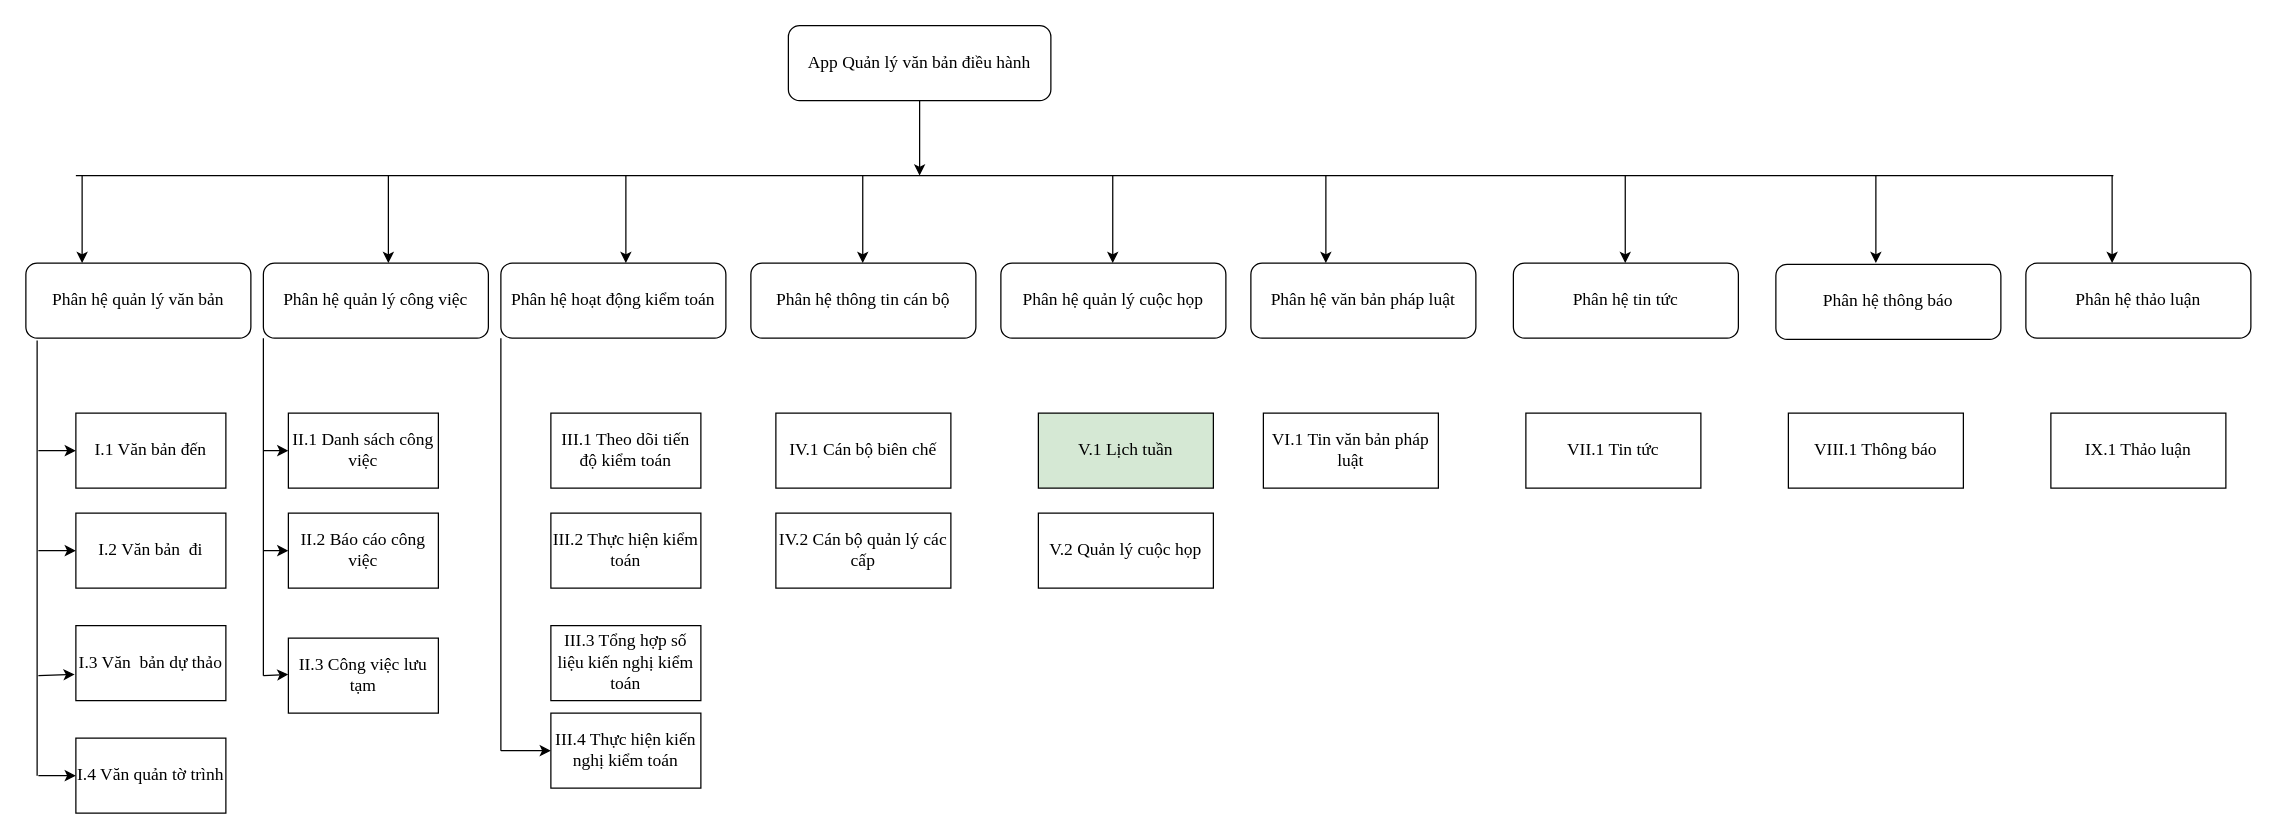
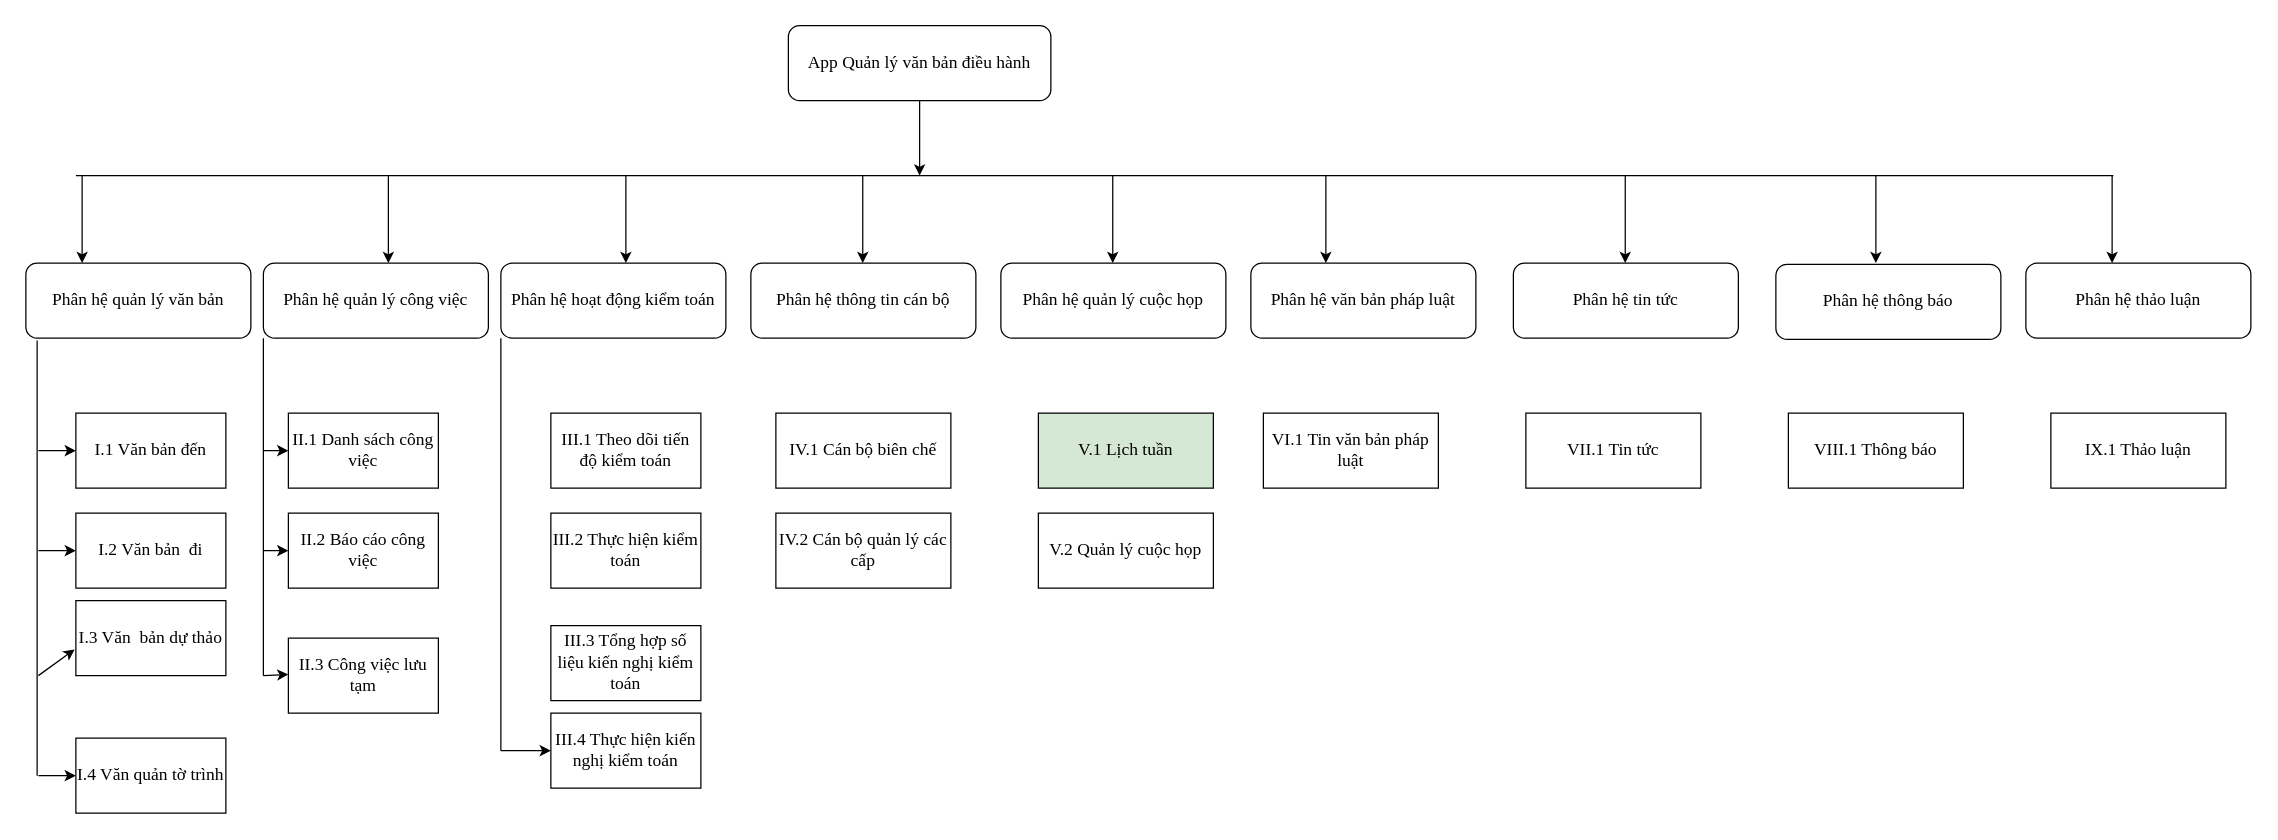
(151, 663) -> (151, 638)
